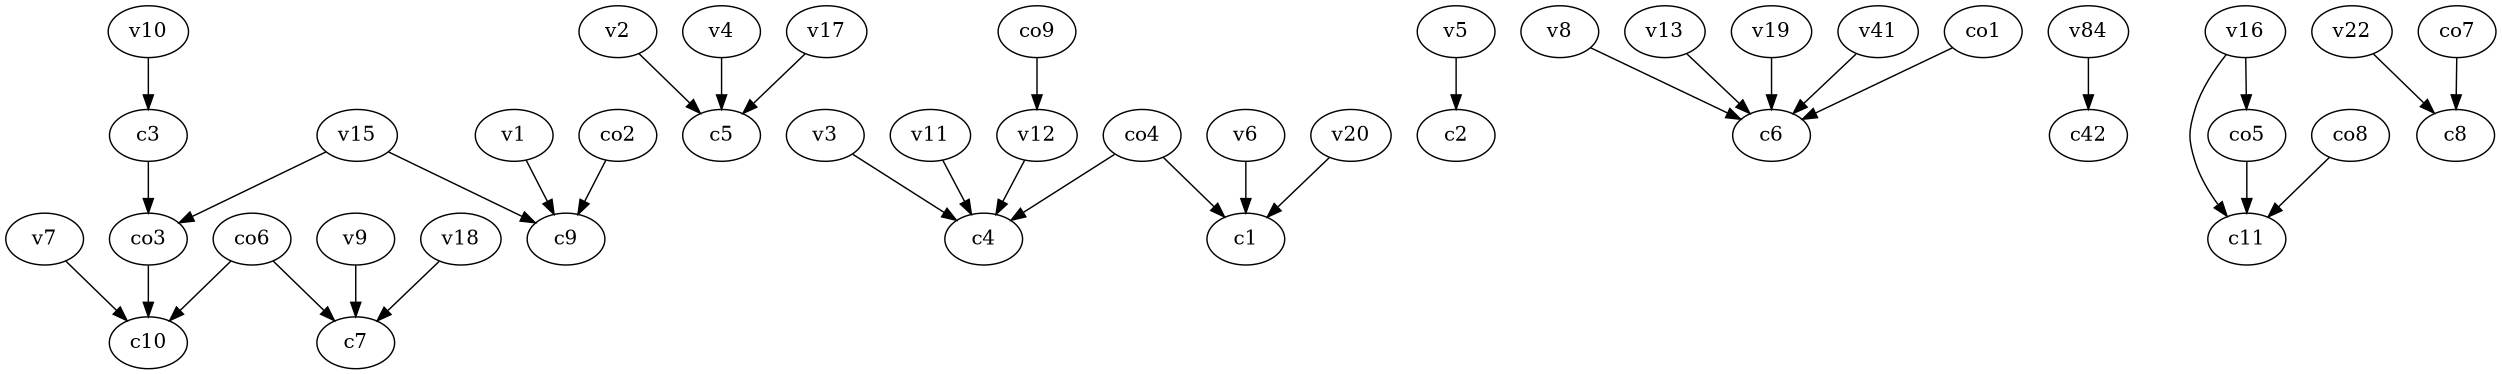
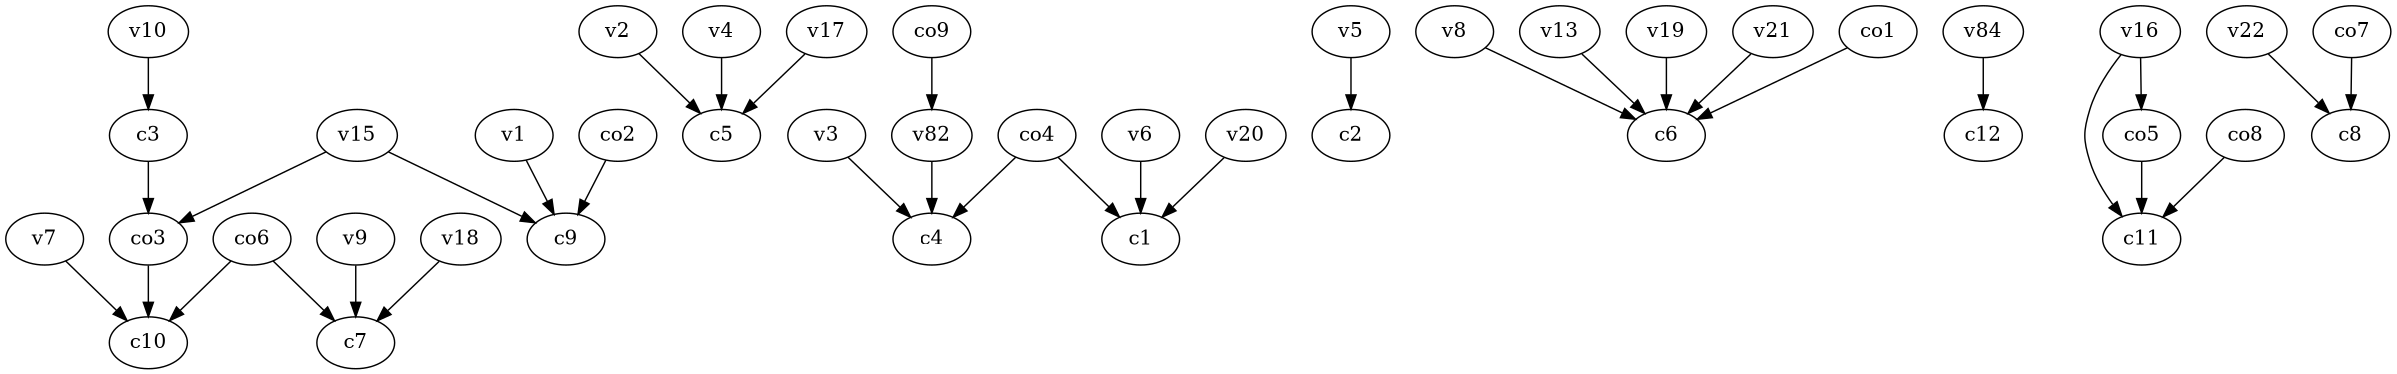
(1878, 32) -> (1773, 32)
(930, 135) -> none
(1037, 135) -> (932, 135)
(2088, 135) -> (1983, 135)
